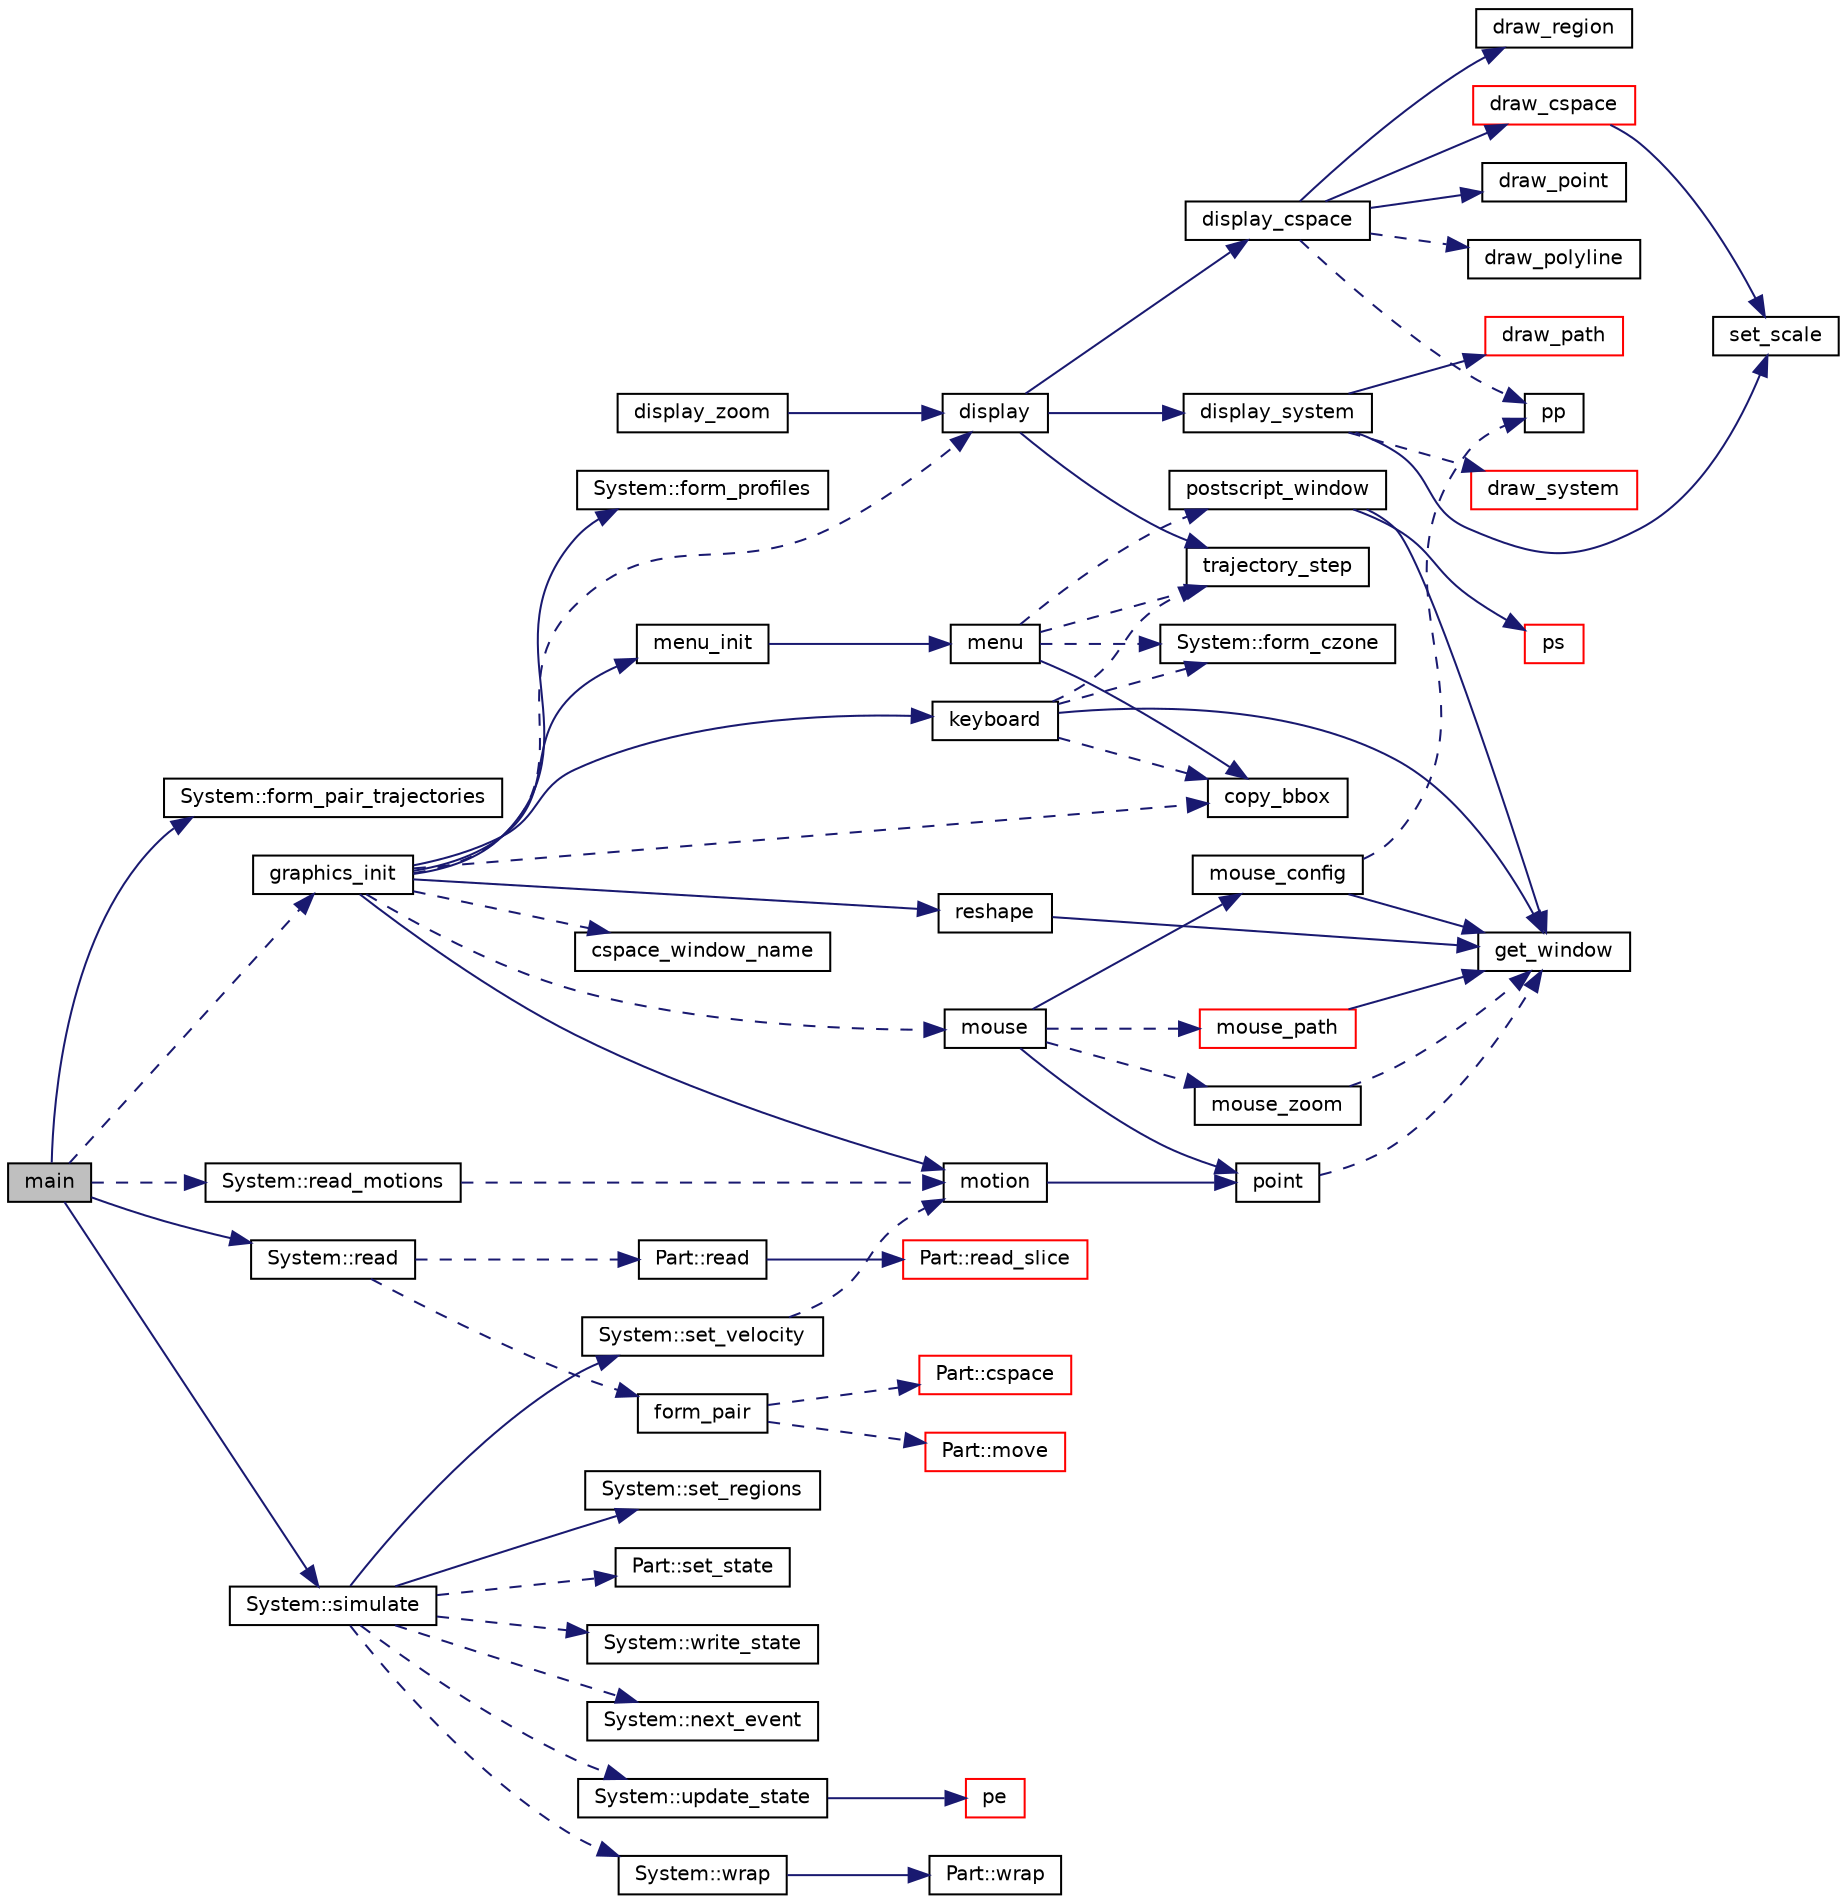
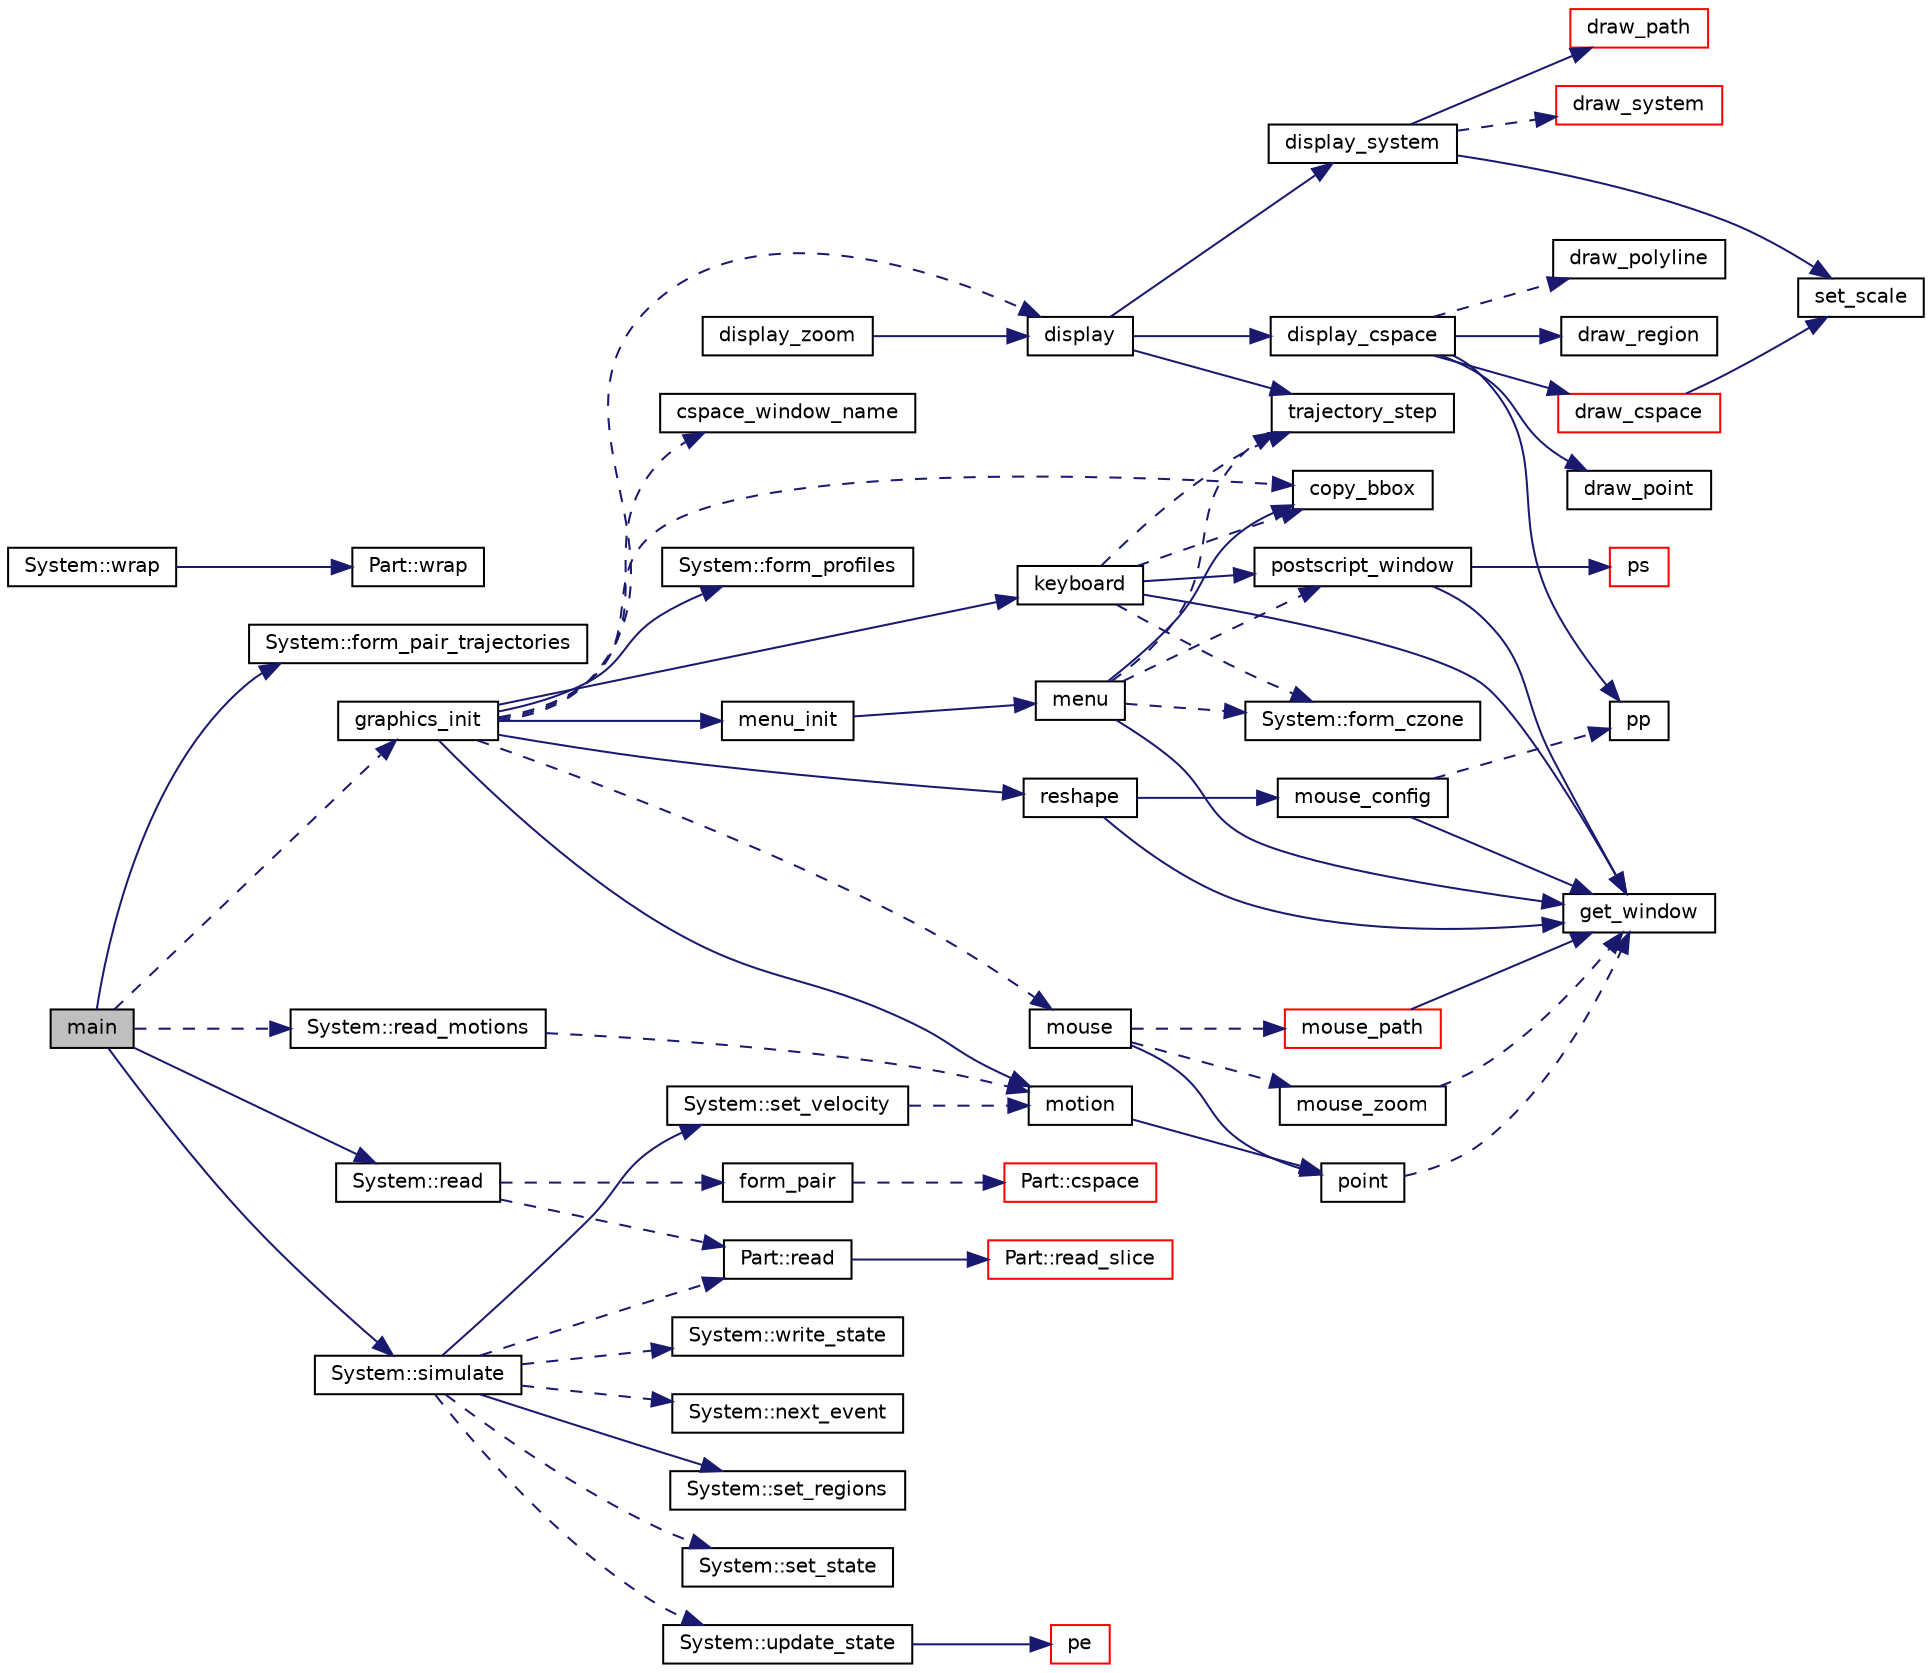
(1398, 325) -> (1529, 517)
none -> (1182, 579)
none -> (1306, 858)
(1127, 957) -> (1188, 798)
(995, 1452) -> none
(703, 1567) -> (788, 1567)
(463, 1750) -> (592, 1320)
